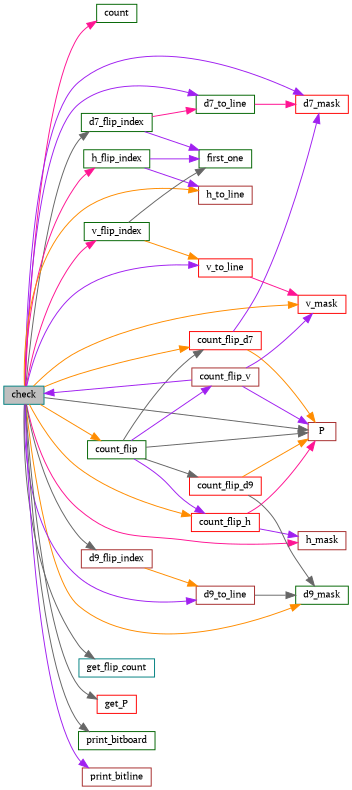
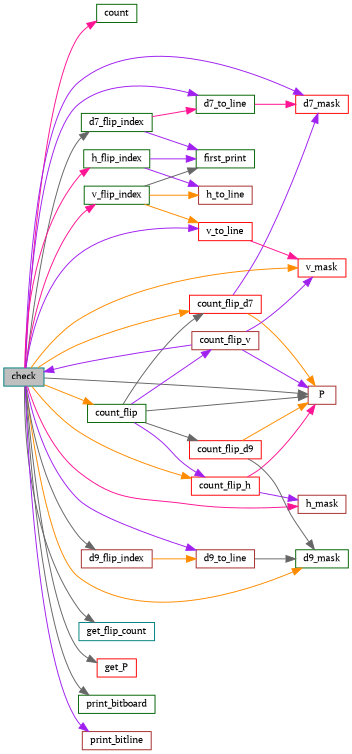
(225, 159) -> (225, 159)
(56, 240) -> (169, 195)
